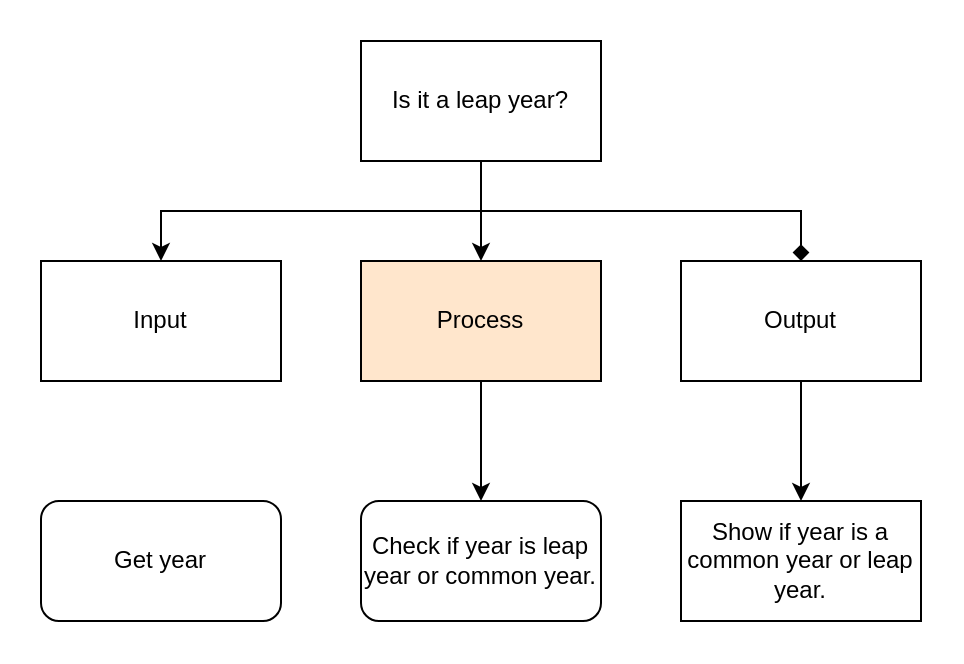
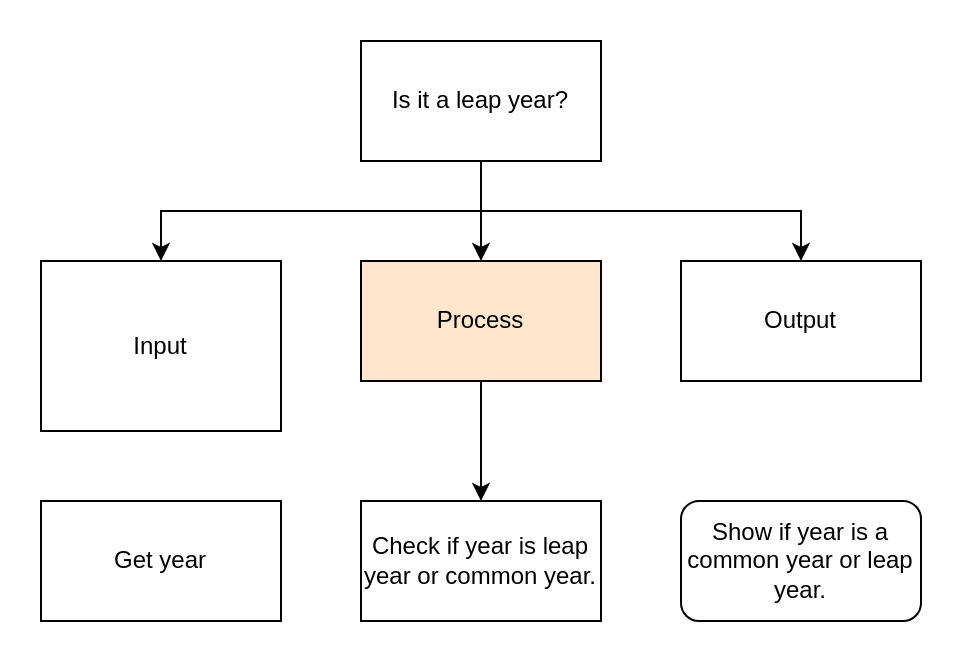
(801, 245) -> (801, 246)
(161, 321) -> (161, 346)
(801, 434) -> none
(161, 561) -> (161, 561)
(481, 561) -> (481, 561)
(801, 561) -> (801, 561)
